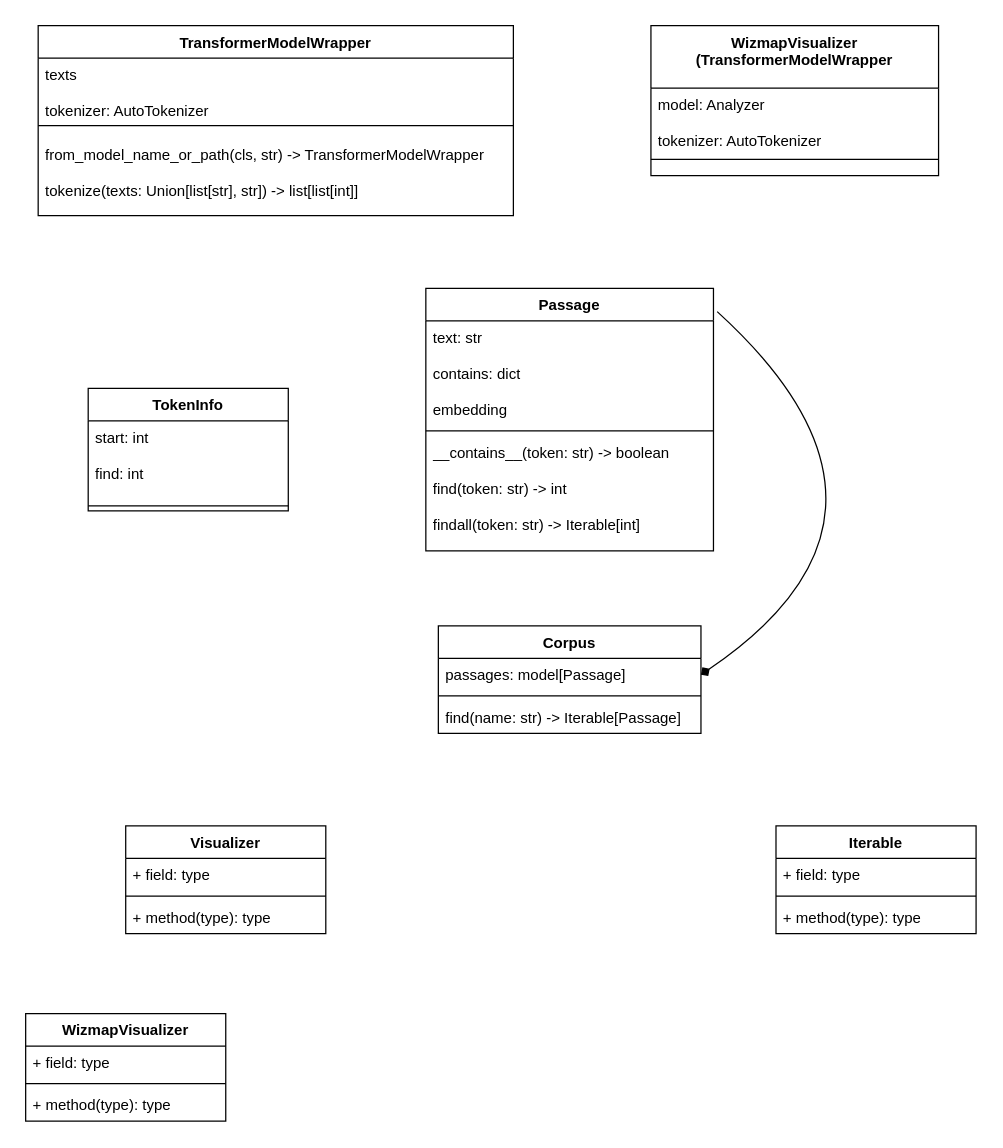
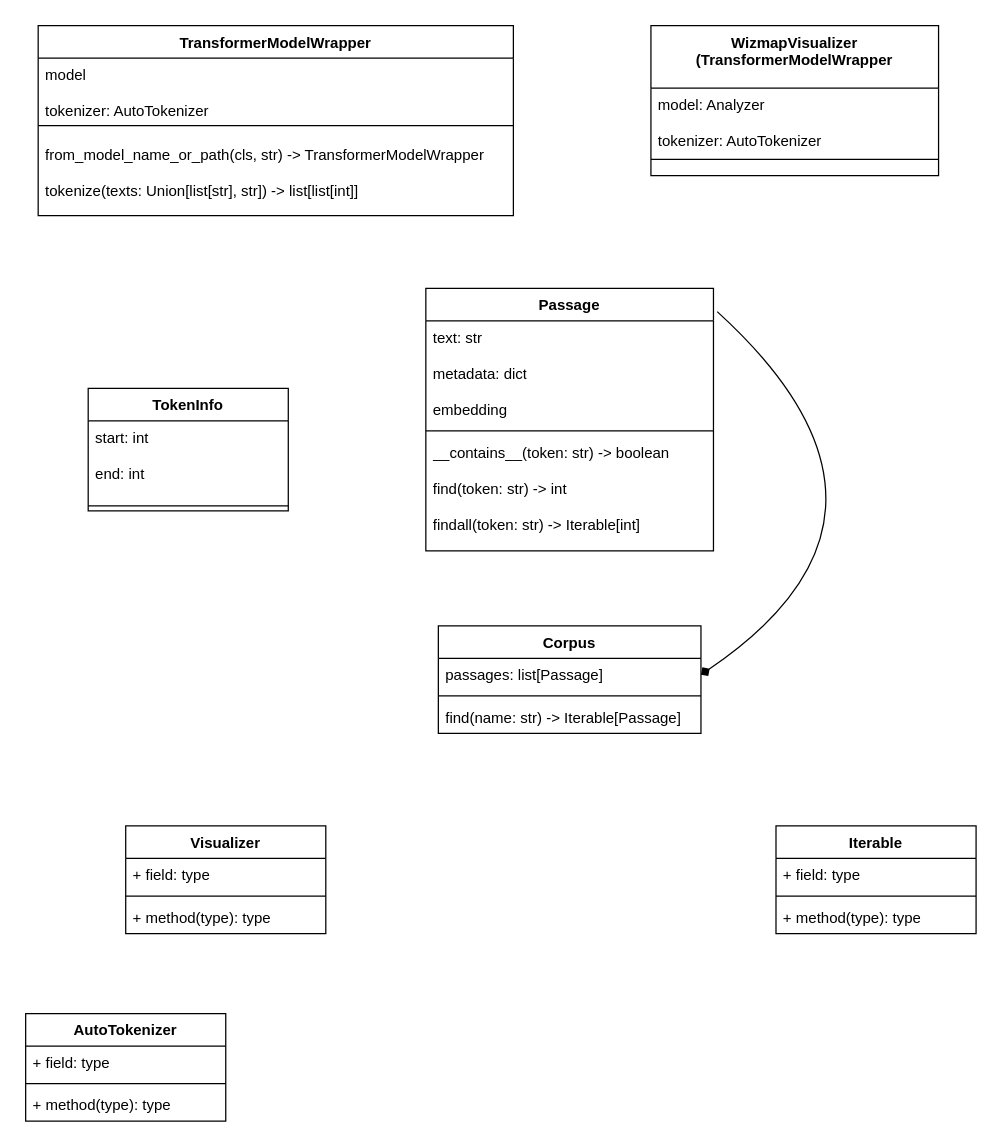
(139, 85) -> (139, 85)
(484, 356) -> (486, 356)
(132, 447) -> (132, 447)
(541, 676) -> (534, 676)
(126, 1031) -> (126, 1031)
